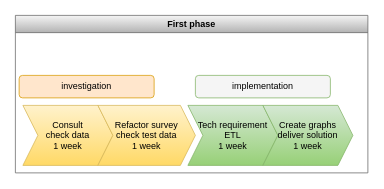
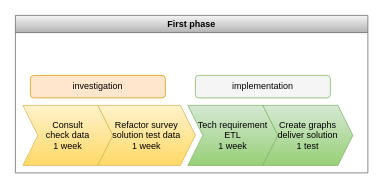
(87, 87) -> (98, 87)
(147, 135) -> (147, 135)
(308, 135) -> (308, 135)
